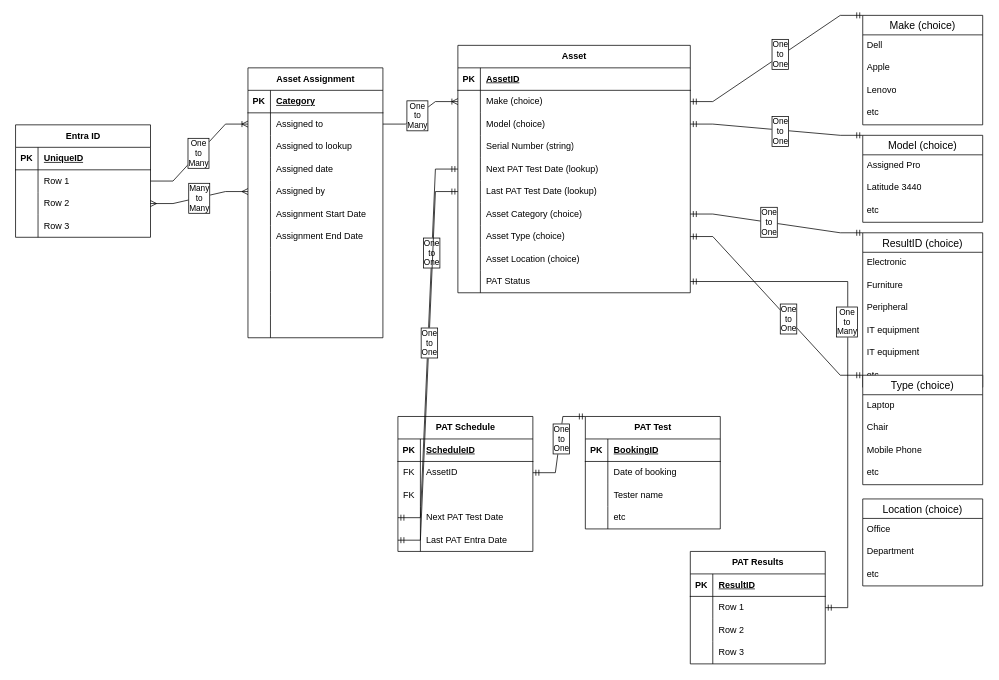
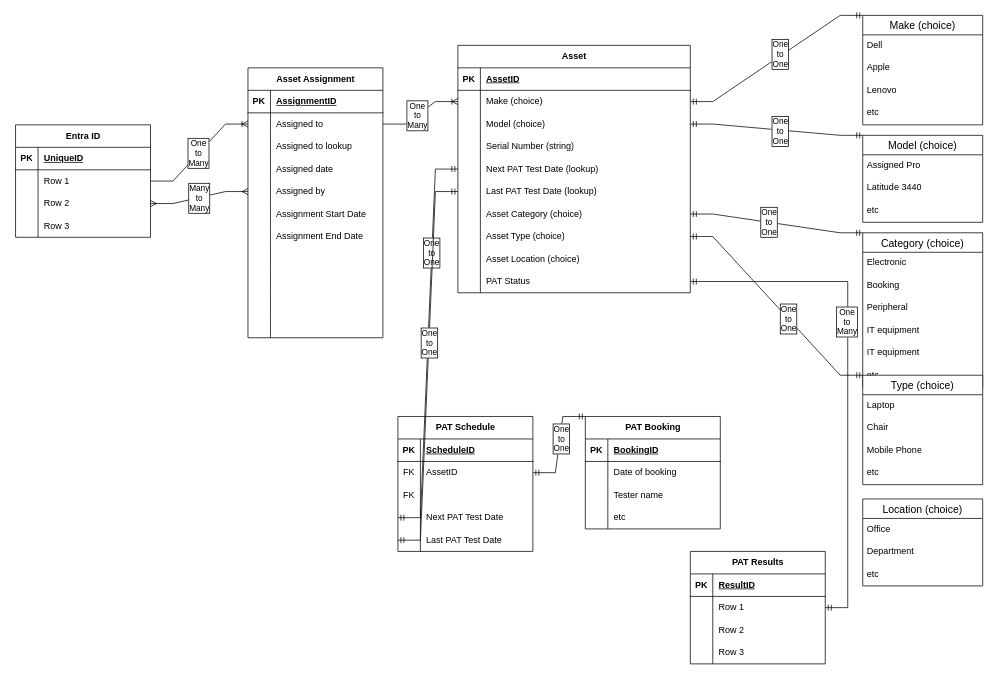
(297, 102) -> (305, 102)
(923, 243) -> (923, 243)
(889, 286) -> (884, 286)
(653, 428) -> (653, 428)
(471, 540) -> (468, 540)
